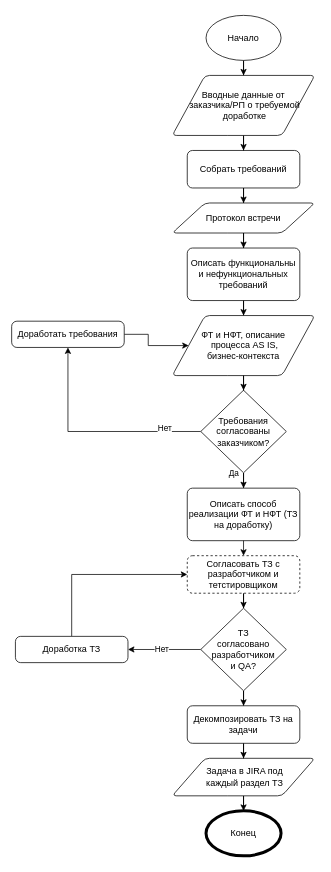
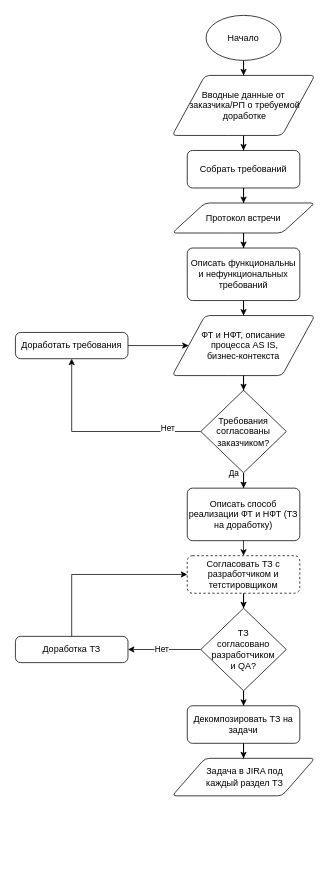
(68, 334) -> (72, 345)
(243, 805) -> none
(243, 833) -> none
